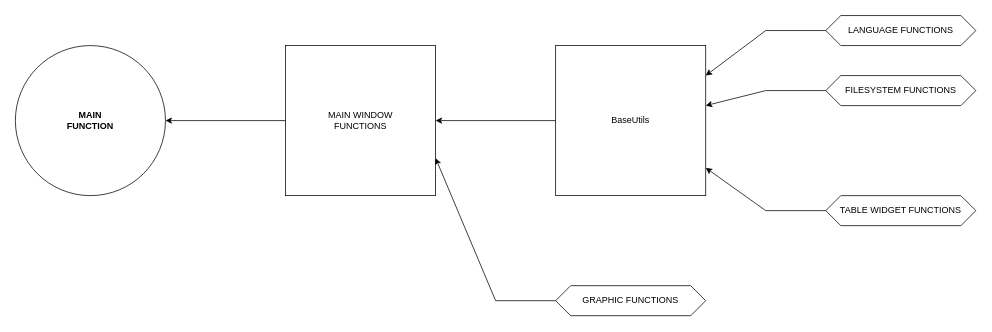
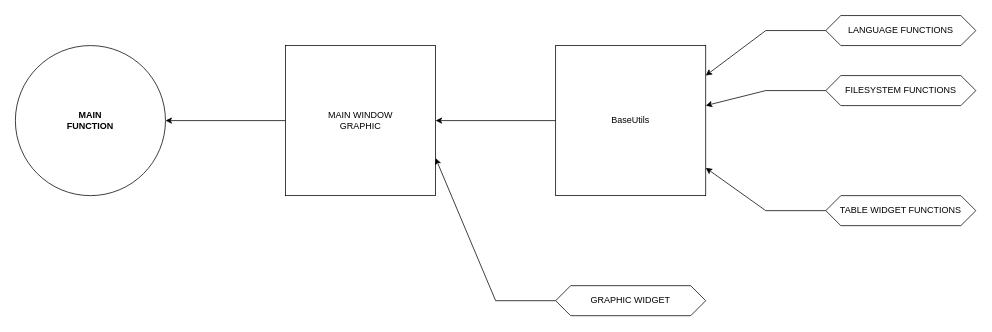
(360, 120) -> (360, 120)
(630, 300) -> (630, 300)
